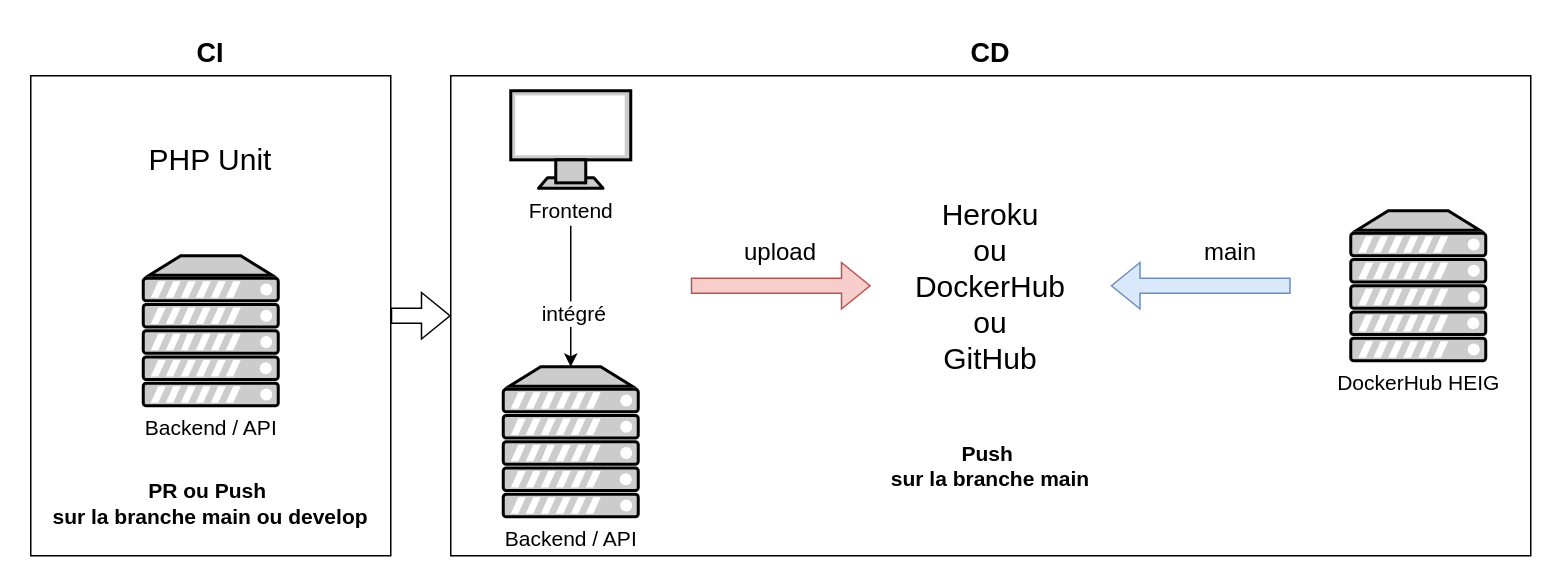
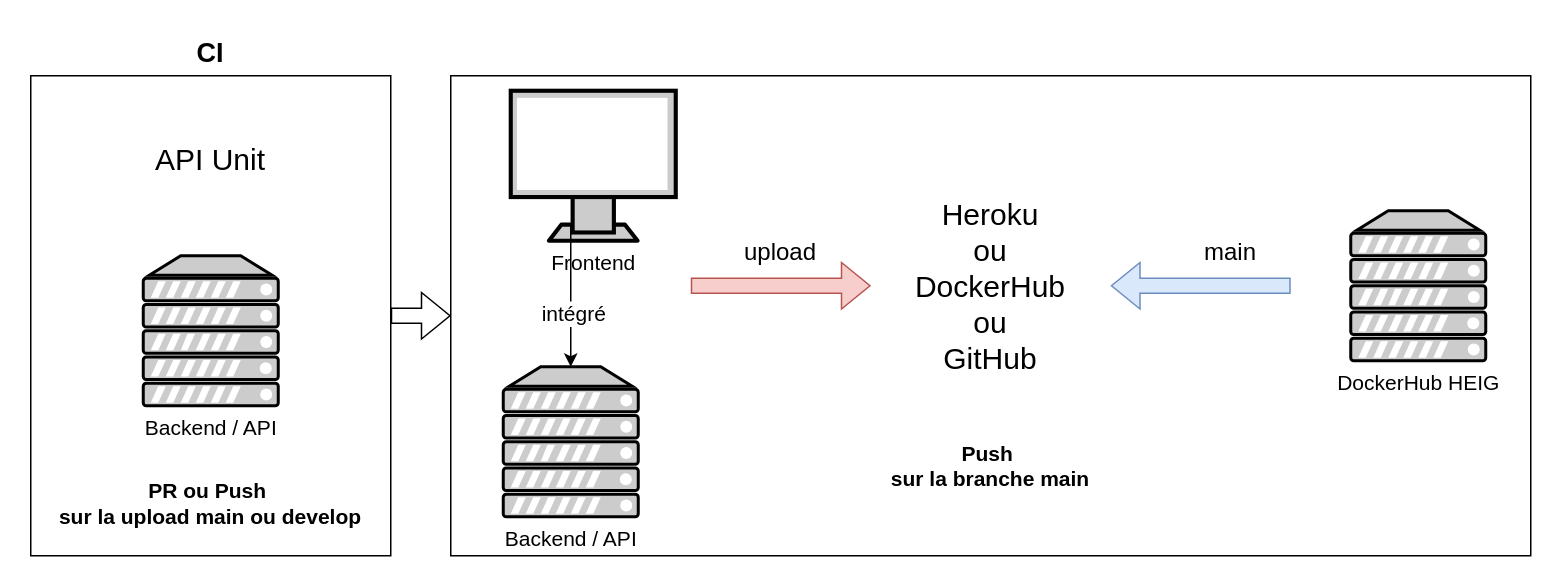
(991, 53) -> none
(571, 140) -> (593, 166)
(211, 158) -> (211, 158)
(211, 503) -> (211, 503)
